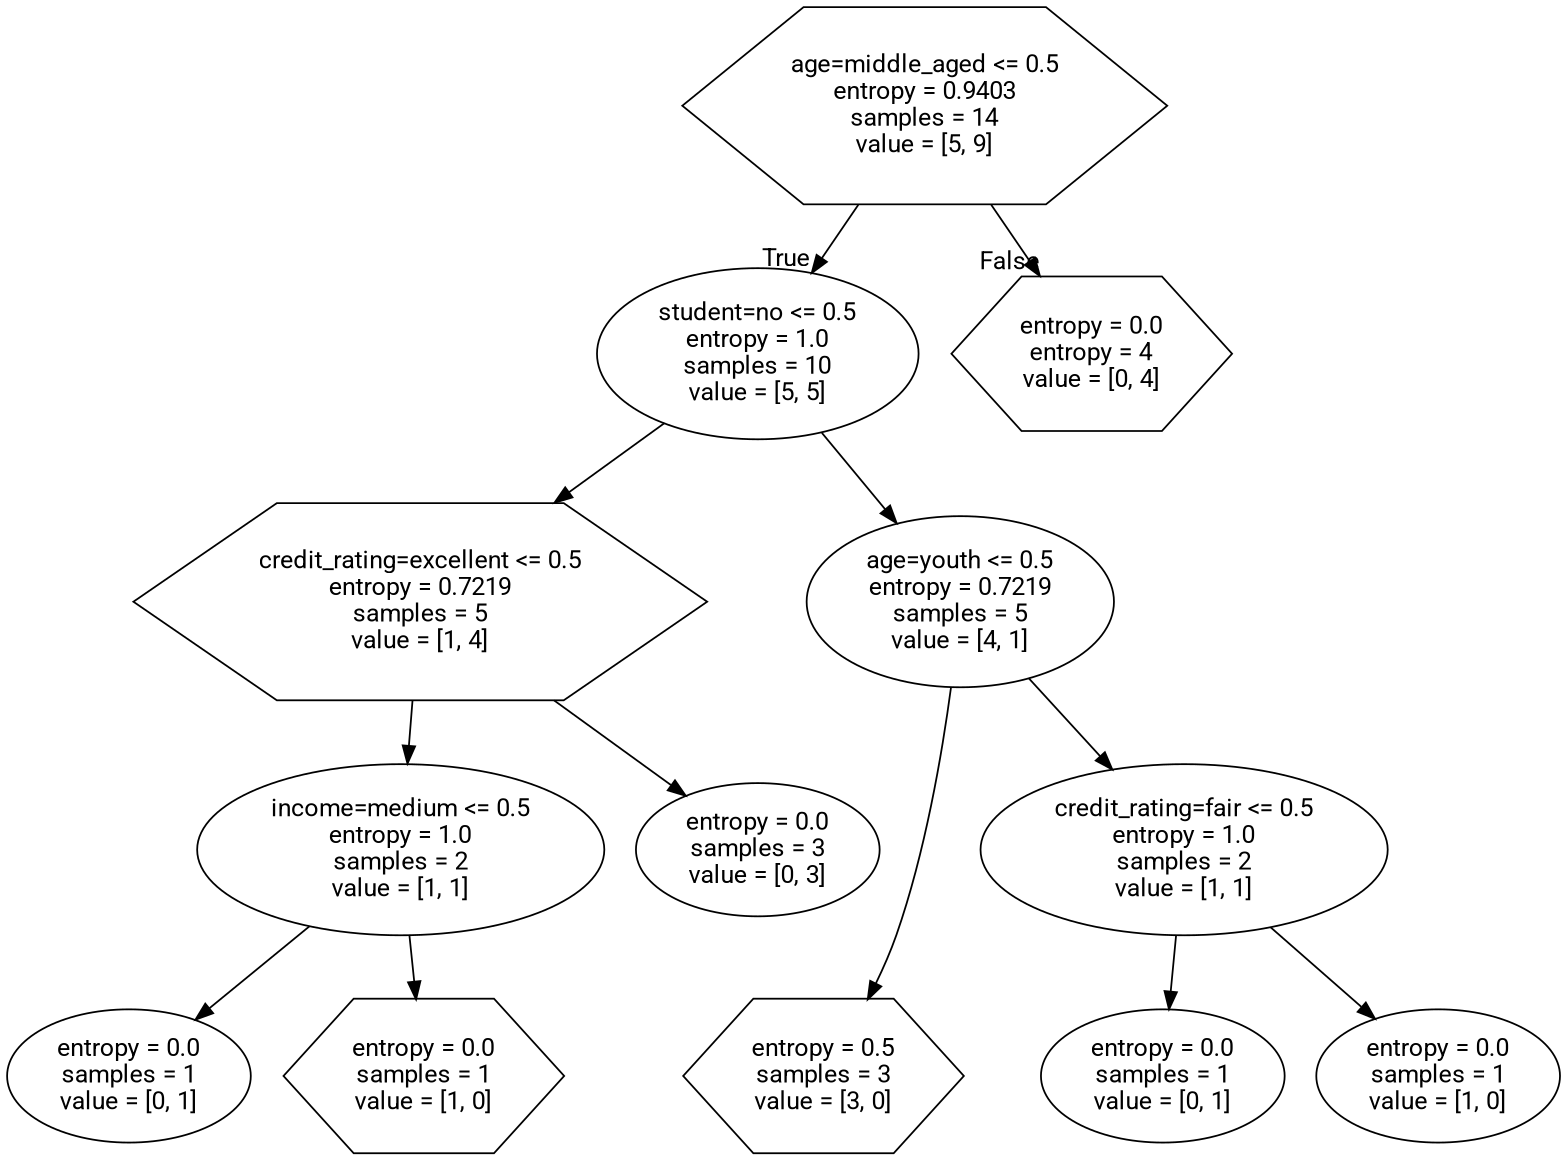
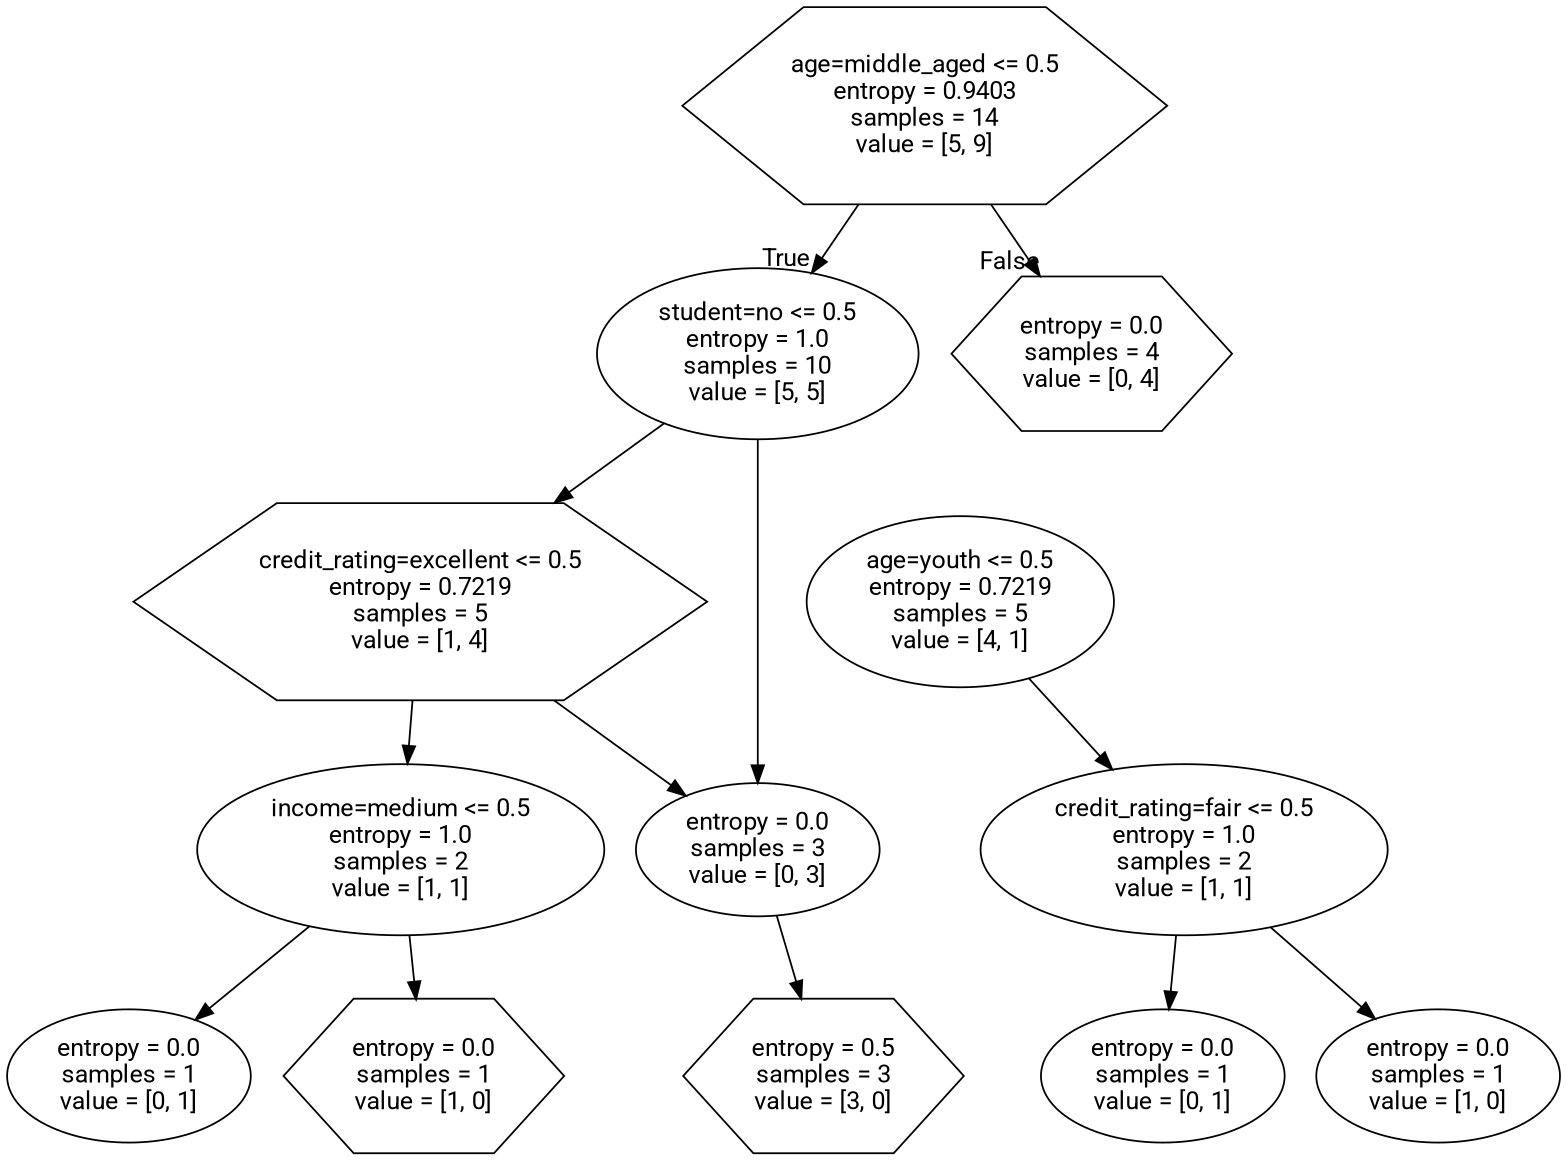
(1092, 354) -> (1092, 354)
(854, 471) -> (758, 602)
(924, 838) -> (786, 949)
